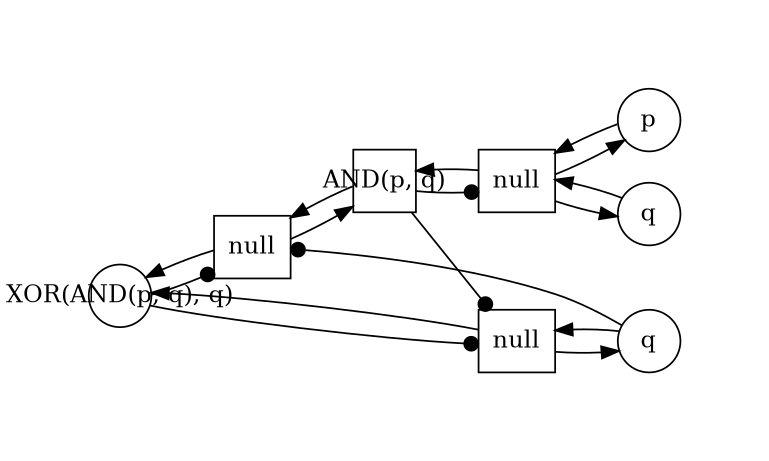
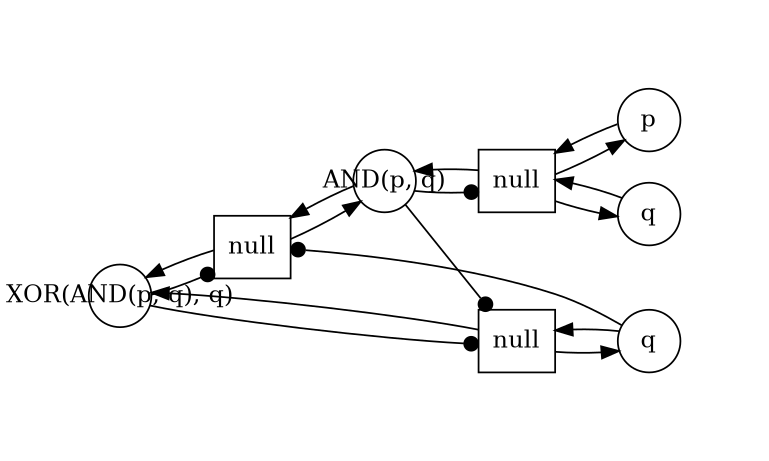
(385, 181) -> (385, 181)
